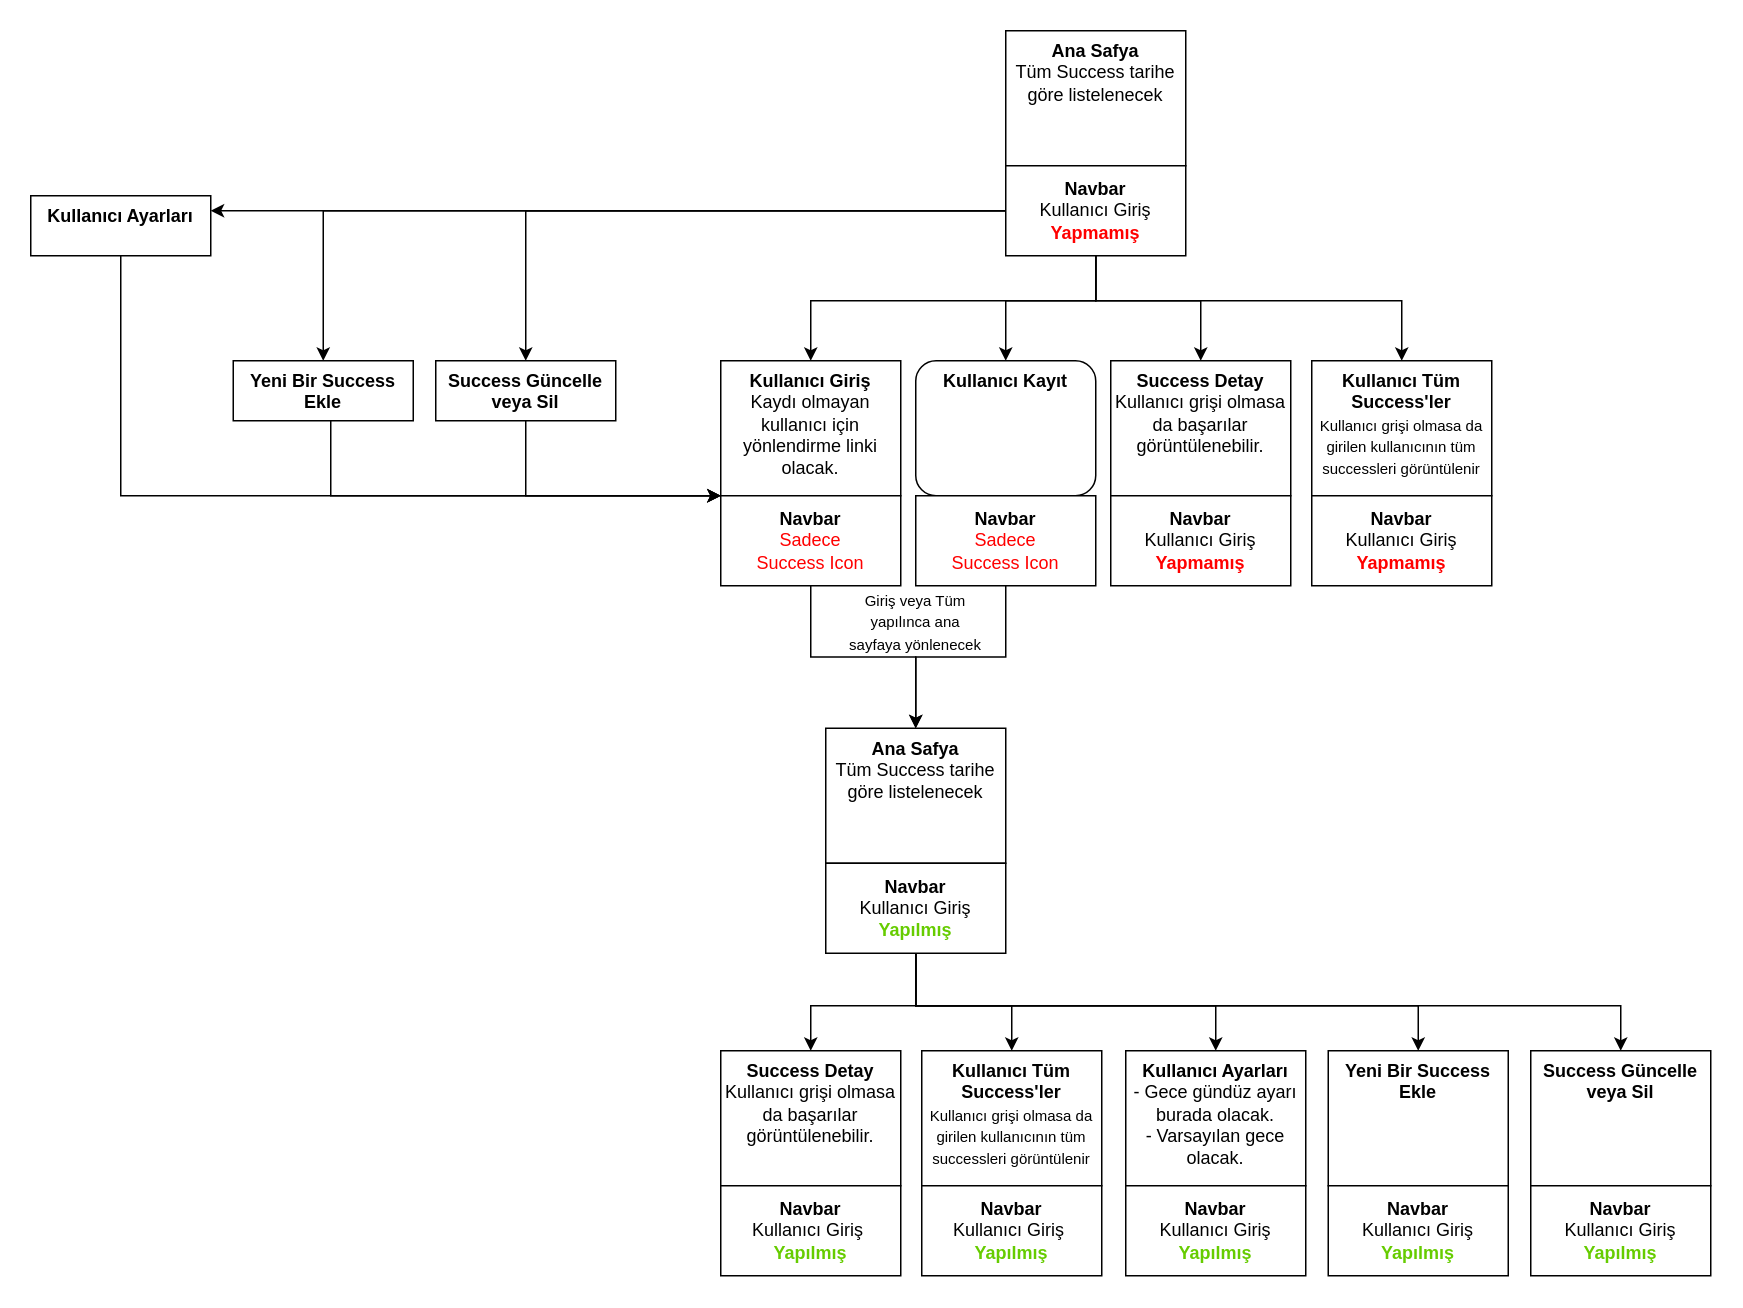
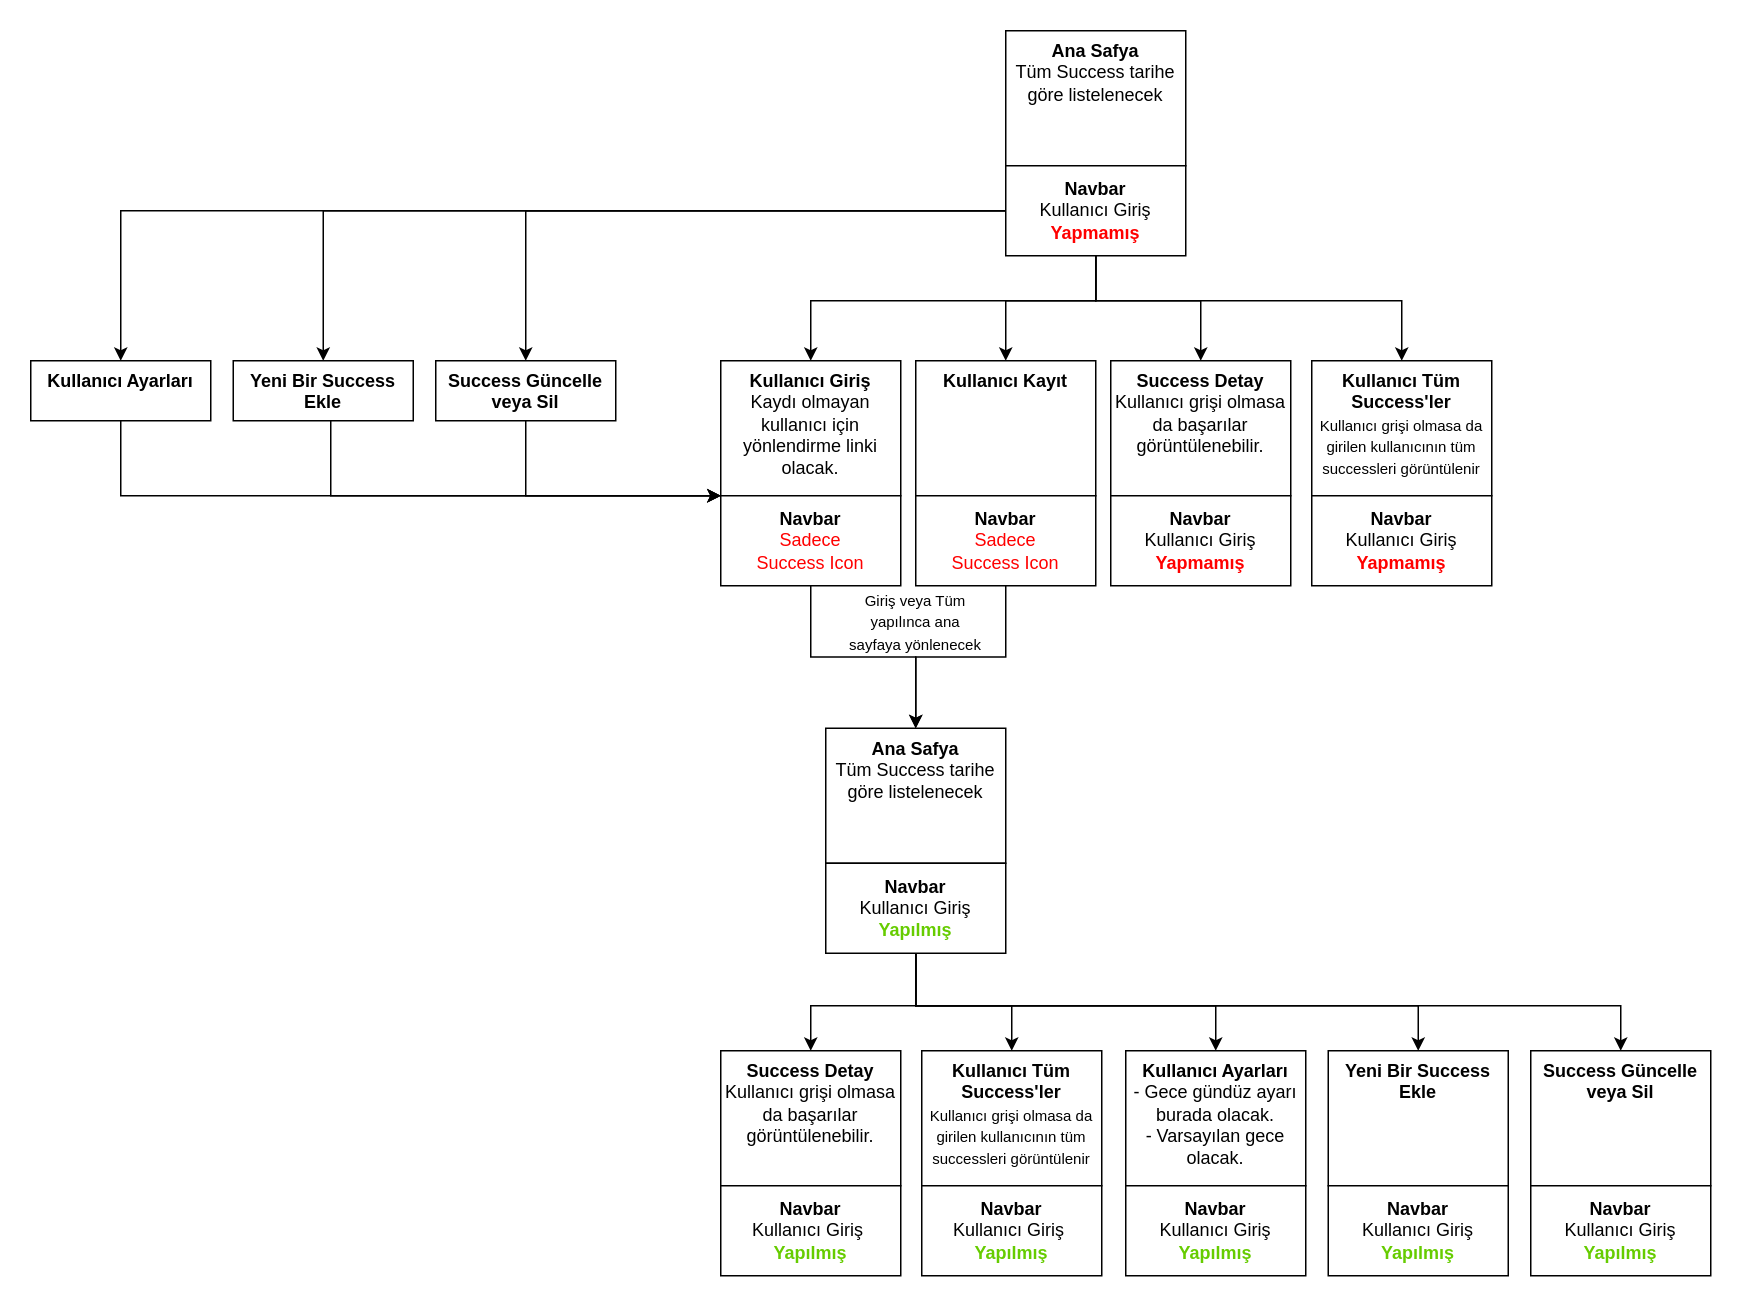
(121, 226) -> (121, 391)
(1006, 428) -> (1006, 428)
